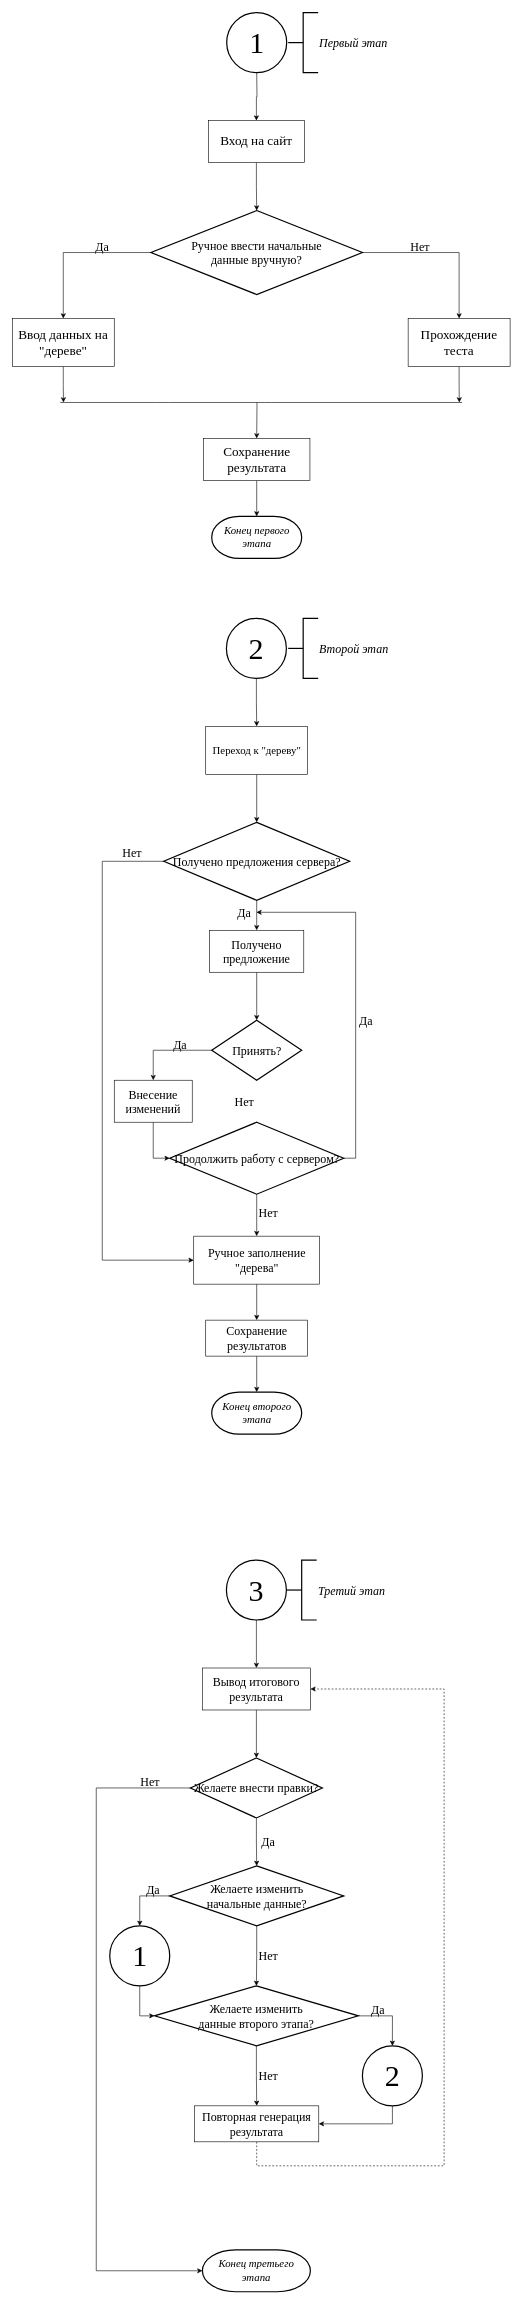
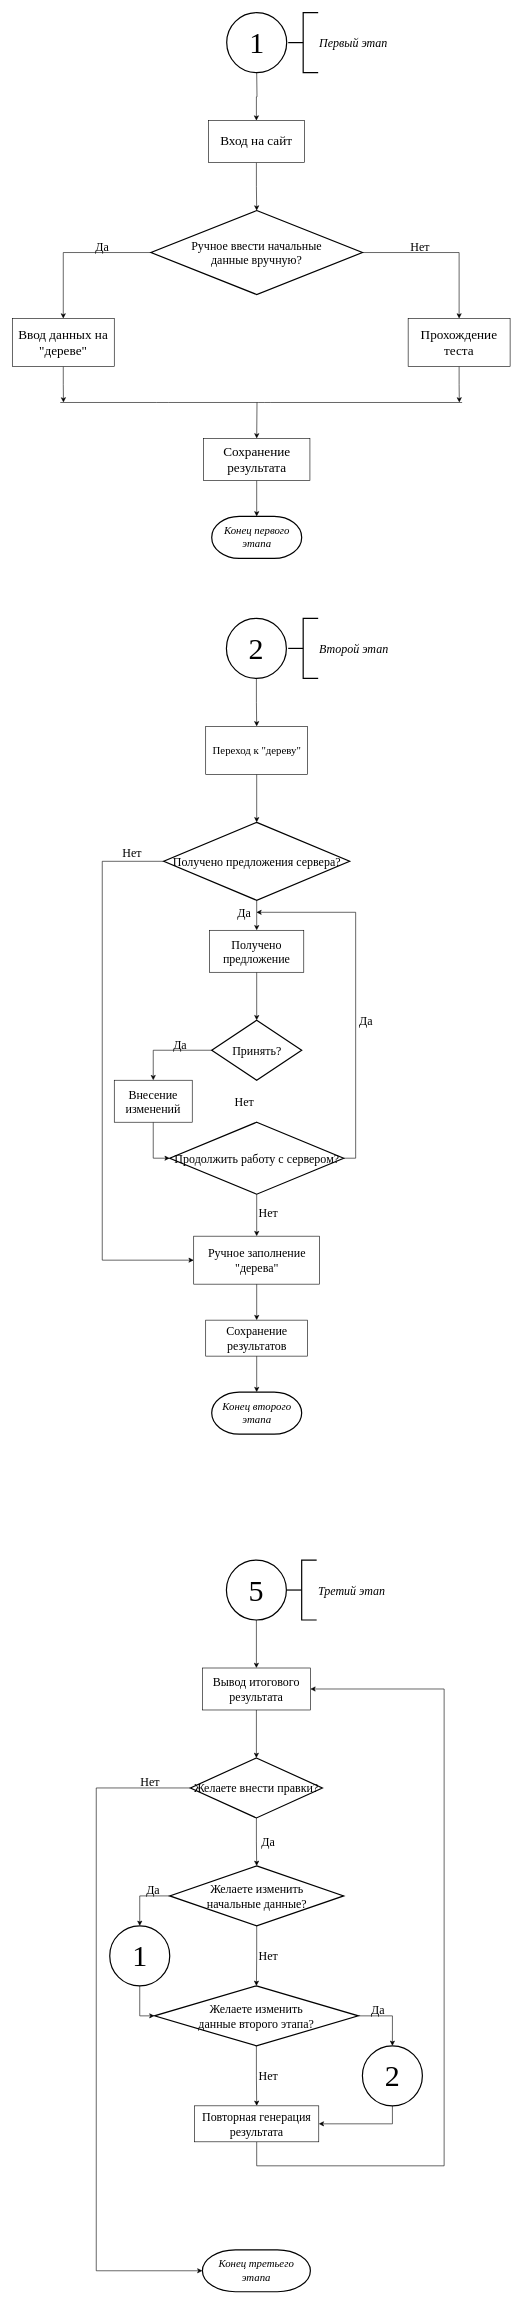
(257, 1590) -> (257, 1590)
(444, 1969) -> (444, 1969)
